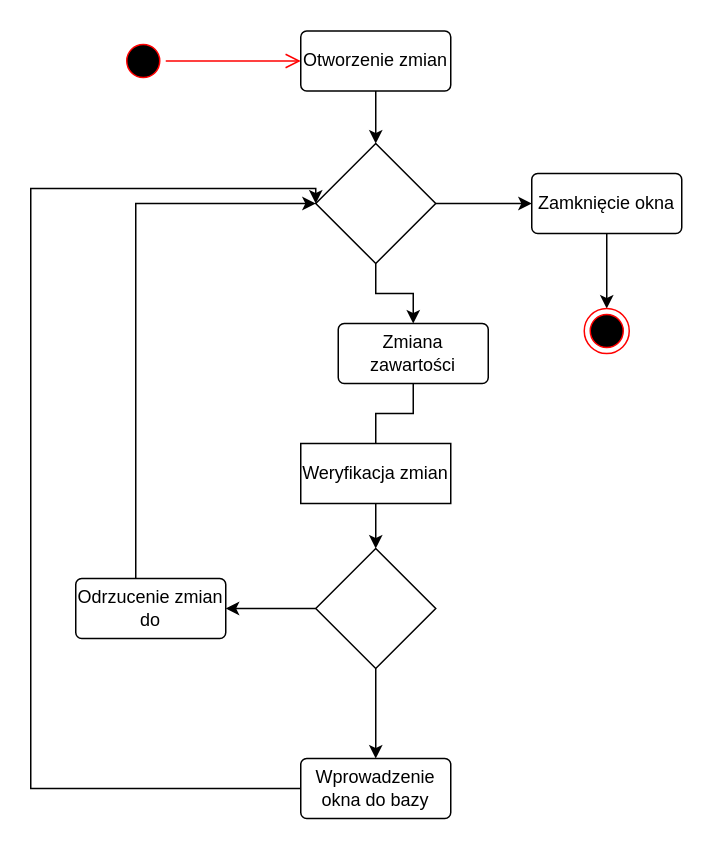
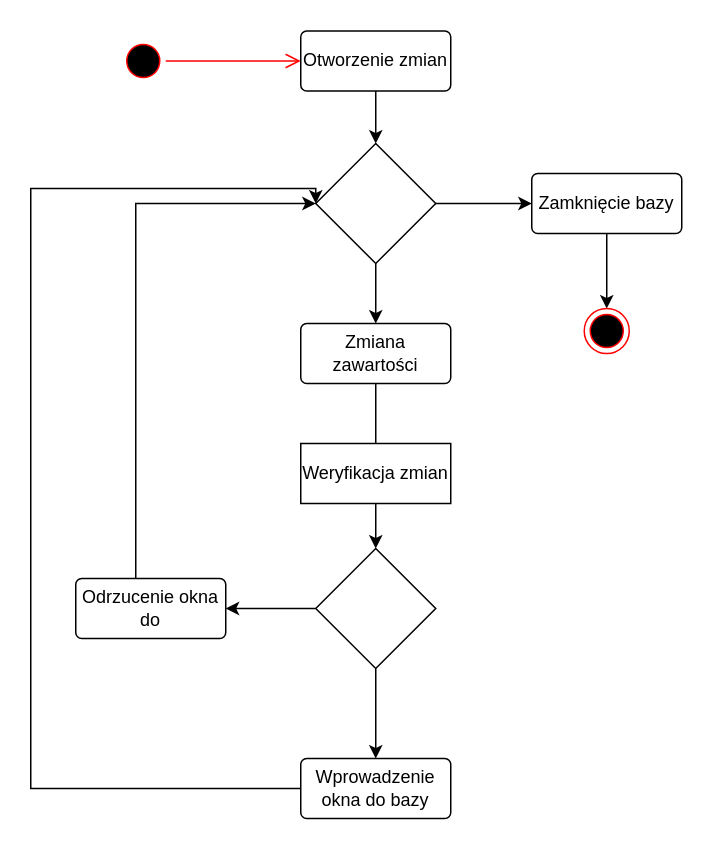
(607, 203) -> (607, 203)
(413, 353) -> (376, 353)
(151, 608) -> (151, 608)
